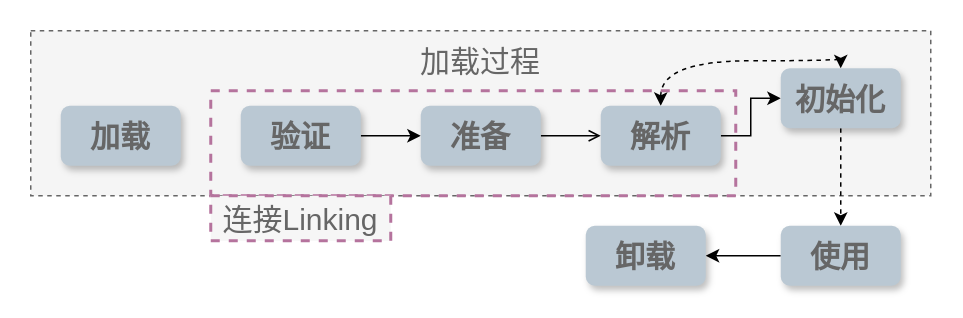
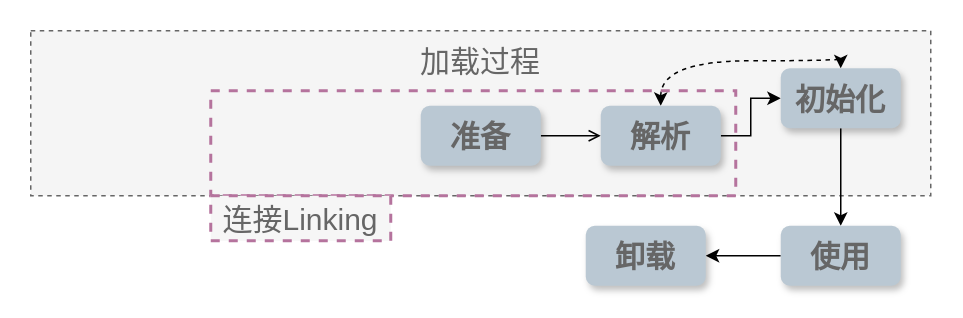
(121, 136) -> none
(301, 136) -> none
(386, 136) -> none
(841, 174) -> (841, 174)
